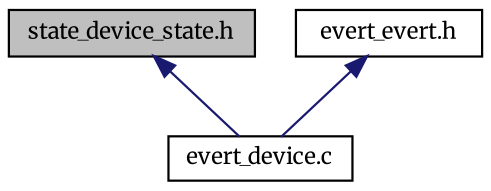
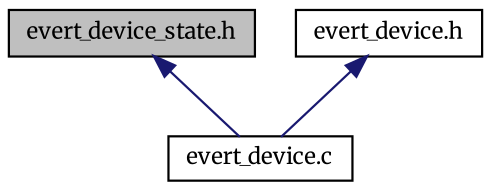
(132, 33) -> (132, 33)
(389, 33) -> (389, 33)
